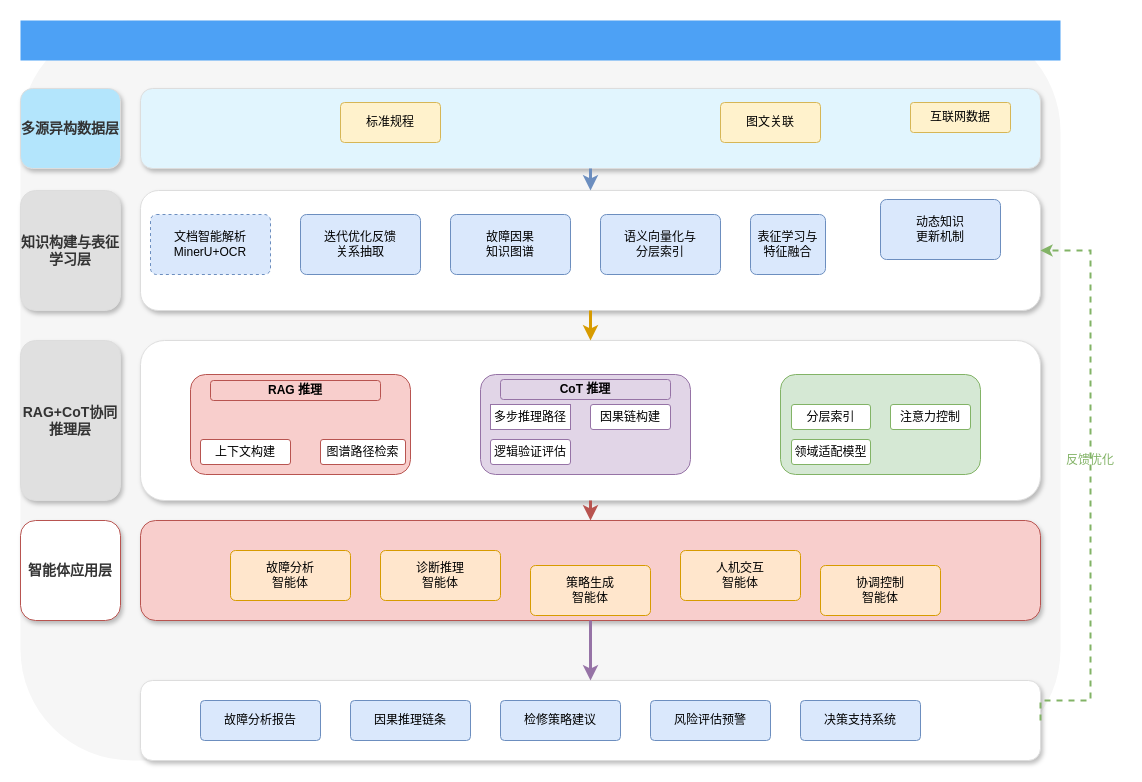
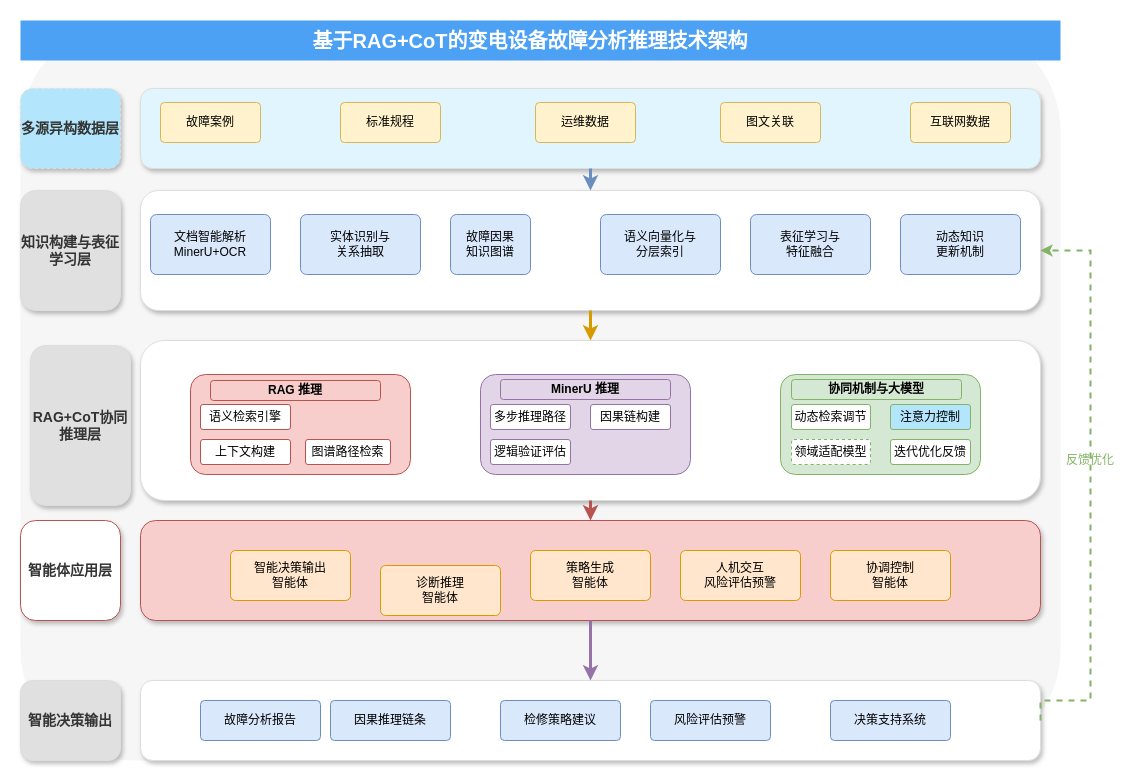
none -> (531, 41)
(961, 118) -> (961, 123)
none -> (211, 123)
none -> (586, 123)
(71, 129) -> (71, 129)
(941, 230) -> (961, 245)
(211, 245) -> (211, 245)
(361, 245) -> (361, 245)
(511, 245) -> (491, 245)
(788, 245) -> (811, 245)
(586, 390) -> (586, 390)
none -> (877, 390)
none -> (246, 417)
(531, 417) -> (531, 417)
(931, 417) -> (931, 417)
(831, 418) -> (831, 418)
(71, 421) -> (81, 426)
(363, 452) -> (348, 452)
(831, 452) -> (831, 452)
none -> (931, 452)
(291, 576) -> (291, 576)
(441, 576) -> (441, 591)
(741, 576) -> (741, 576)
(591, 591) -> (591, 576)
(881, 591) -> (891, 576)
none -> (71, 721)
(411, 721) -> (391, 721)
(861, 721) -> (891, 721)
